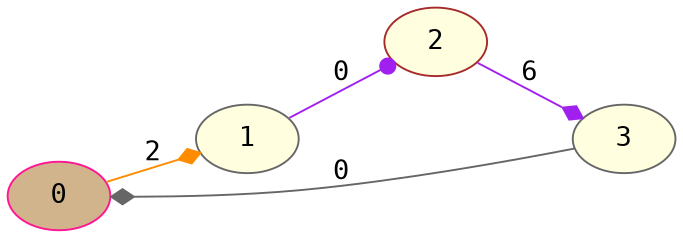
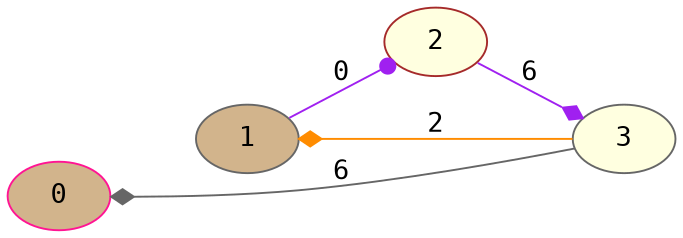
(247, 139) -> (247, 139)
(142, 171) -> (447, 139)
(342, 172) -> (342, 172)
